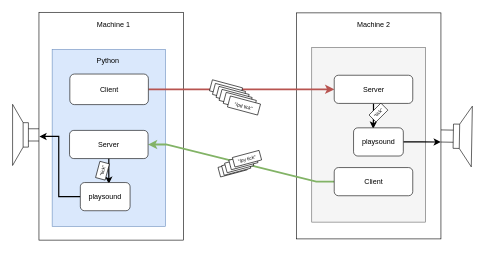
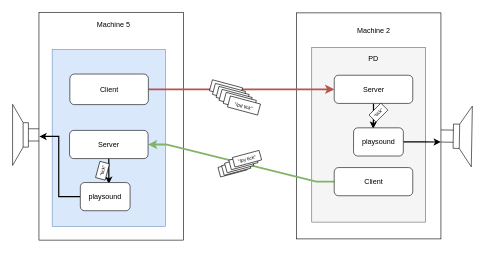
(113, 25) -> (113, 25)
(374, 25) -> (374, 31)
none -> (374, 59)
(109, 61) -> none
